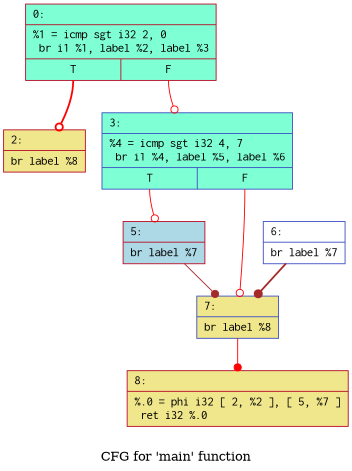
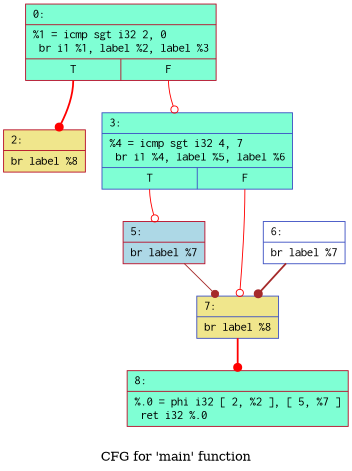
(70, 103) -> (70, 103)
(238, 351) -> (238, 351)
(238, 399) -> (238, 399)
